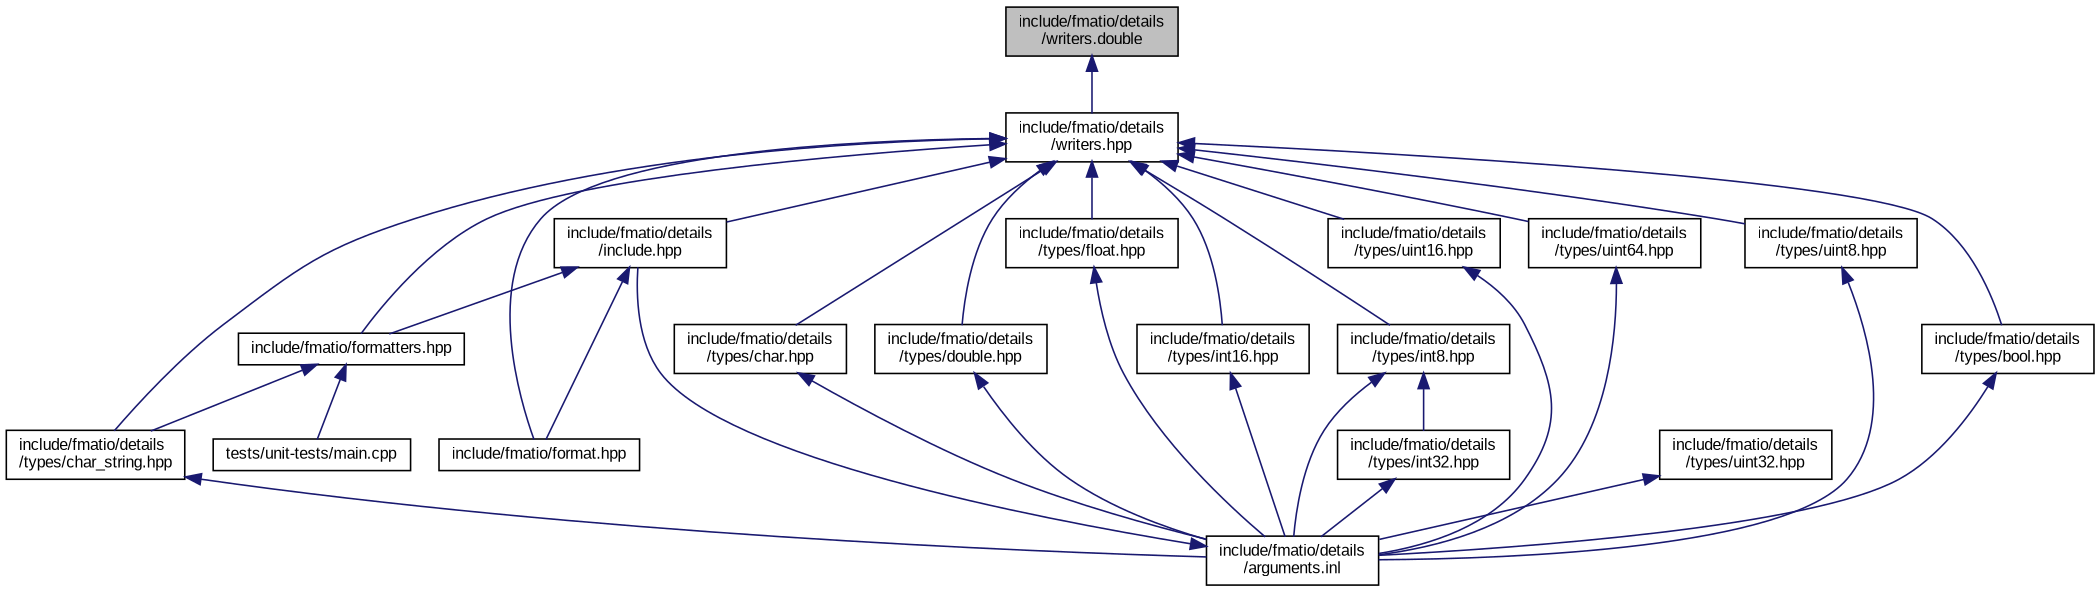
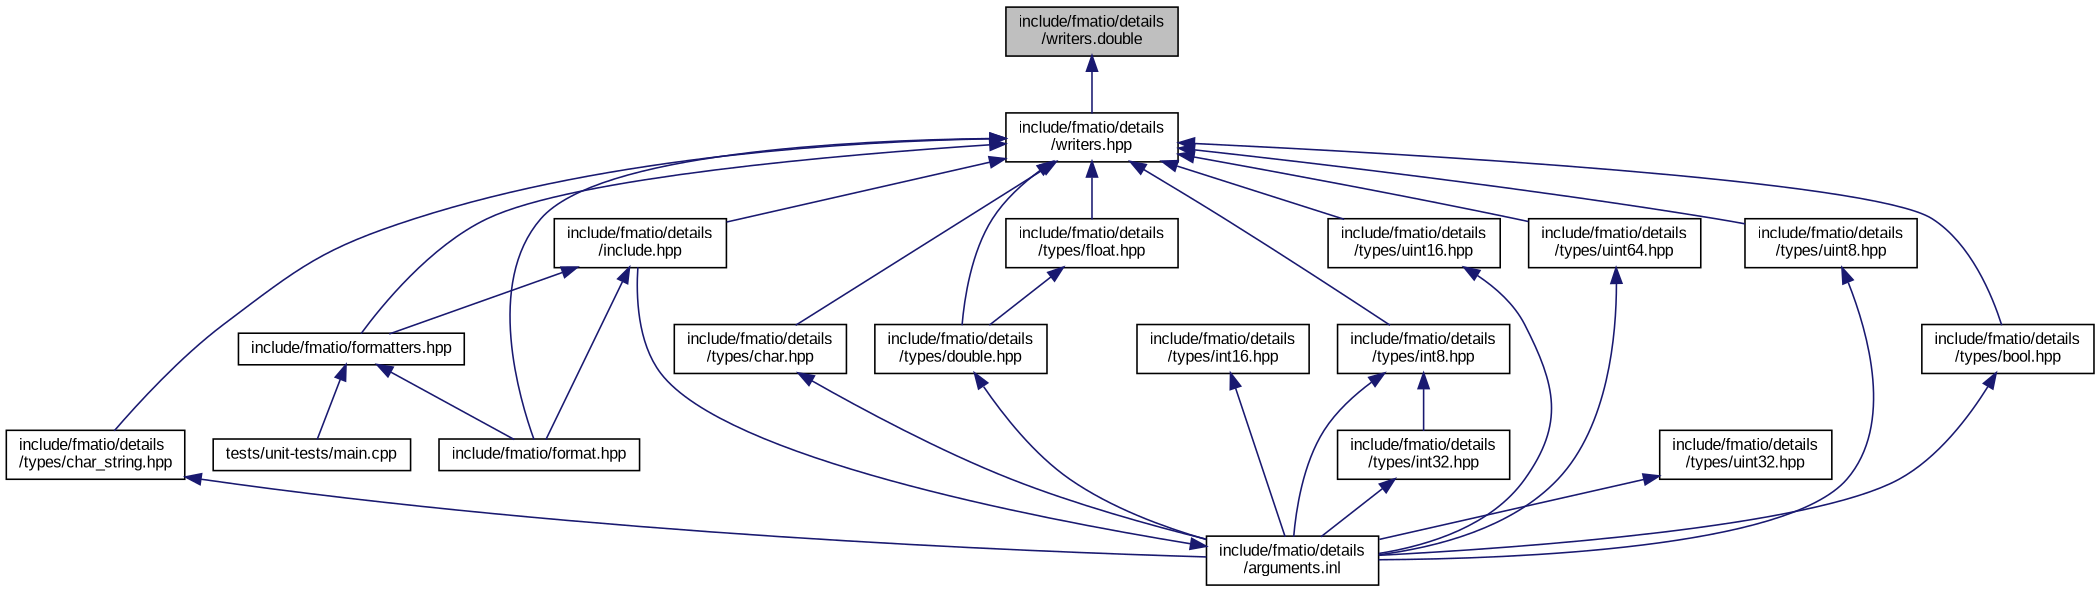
(1203, 238) -> none
(227, 401) -> (453, 406)
(1157, 425) -> (1020, 301)
